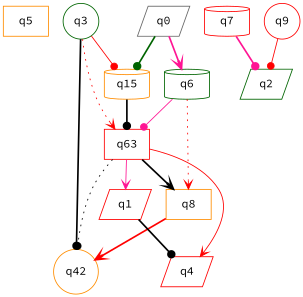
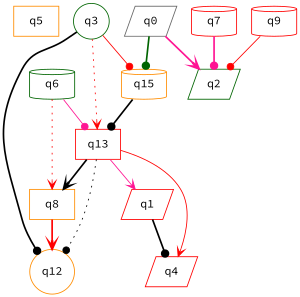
(282, 21) -> (274, 21)
(174, 49) -> (179, 50)
(127, 144) -> (98, 144)
(76, 272) -> (52, 272)
